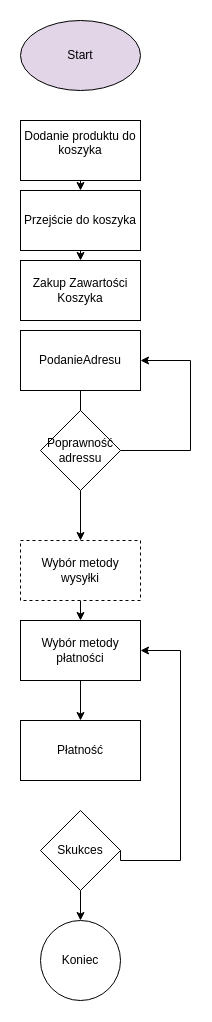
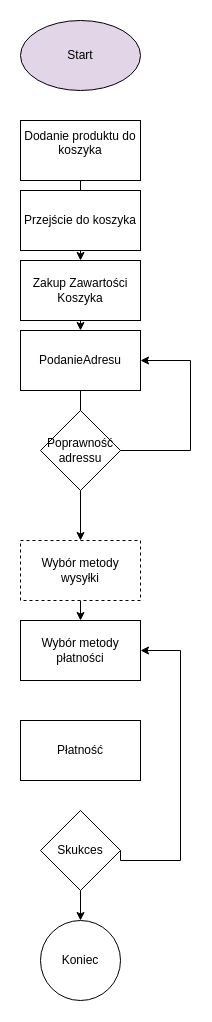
(81, 183) -> (81, 185)
none -> (81, 322)
(81, 697) -> none
